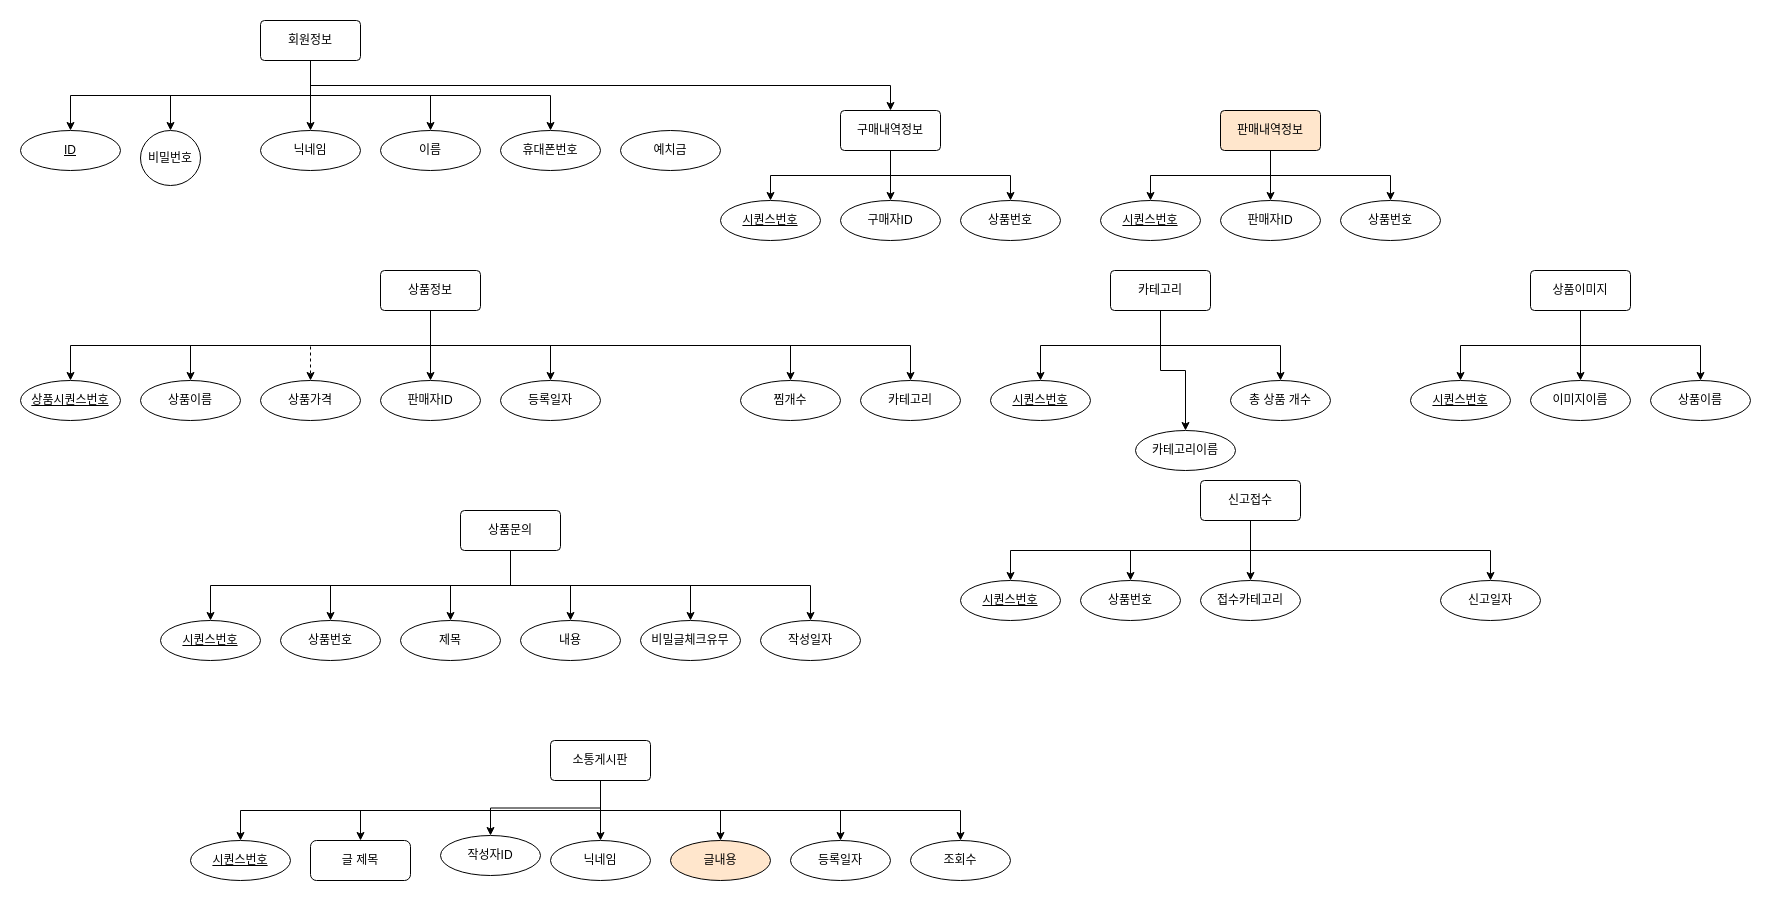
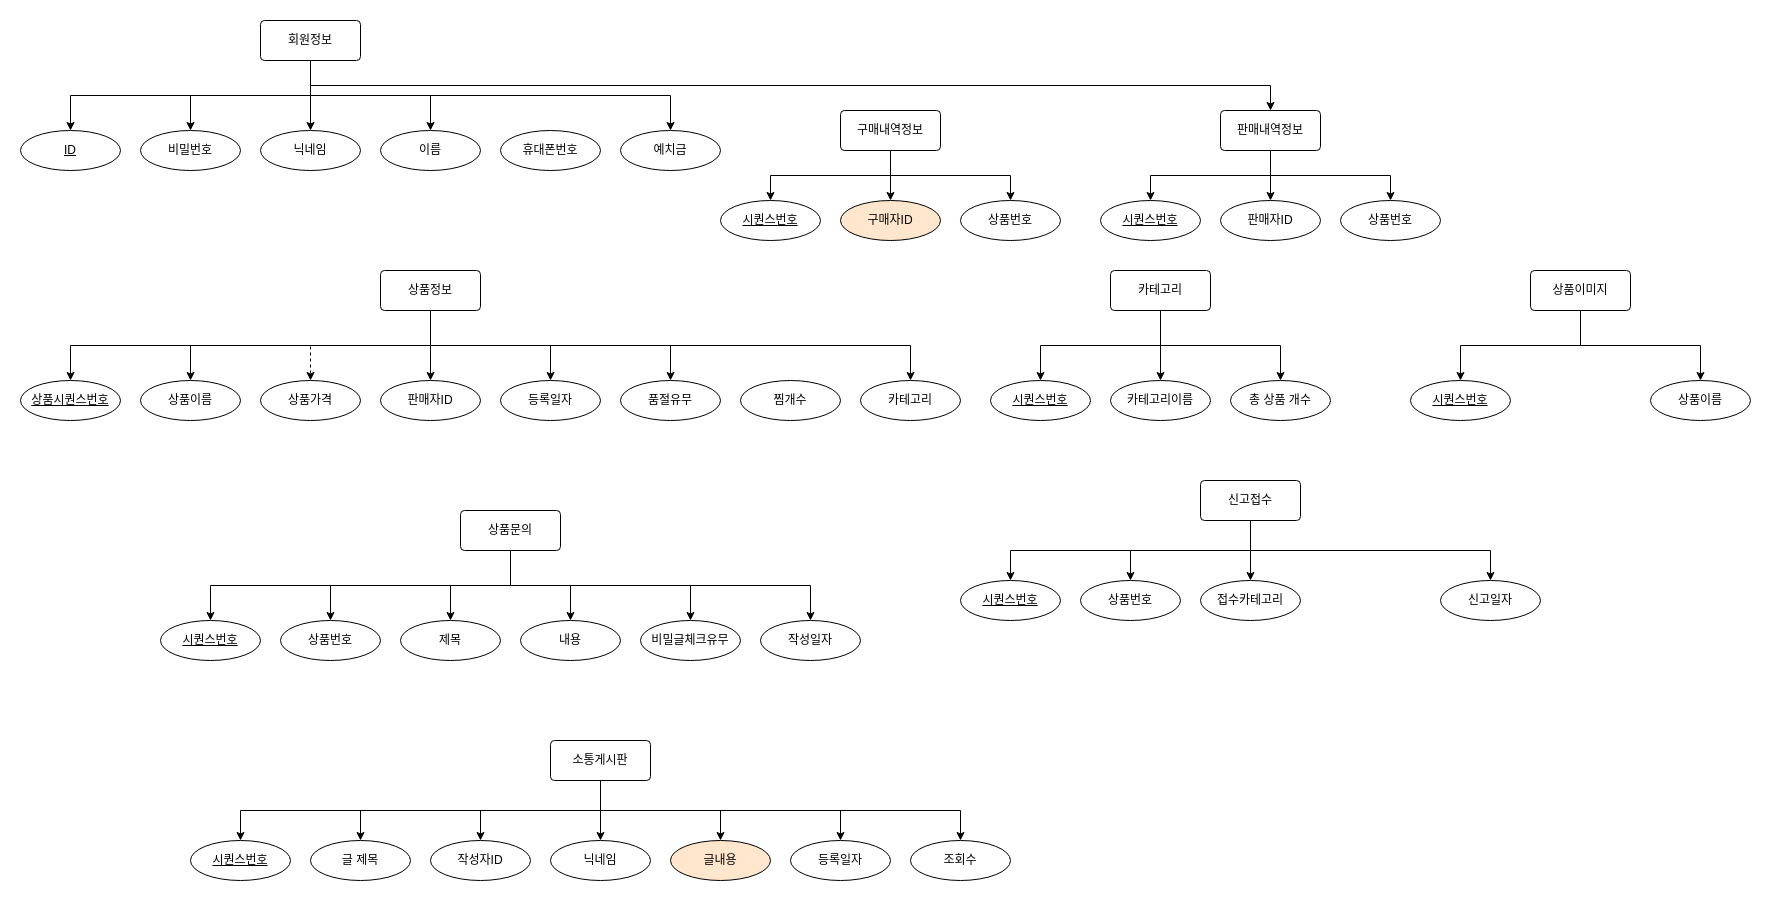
(891, 95) -> (625, 96)
(551, 110) -> (1090, 86)
(1271, 131) -> (1271, 131)
(171, 158) -> (191, 151)
(891, 221) -> (891, 221)
none -> (671, 360)
(791, 360) -> none
(1581, 360) -> none
none -> (671, 401)
(1581, 401) -> none
(1186, 451) -> (1161, 401)
(491, 856) -> (481, 861)
(361, 861) -> (361, 861)
